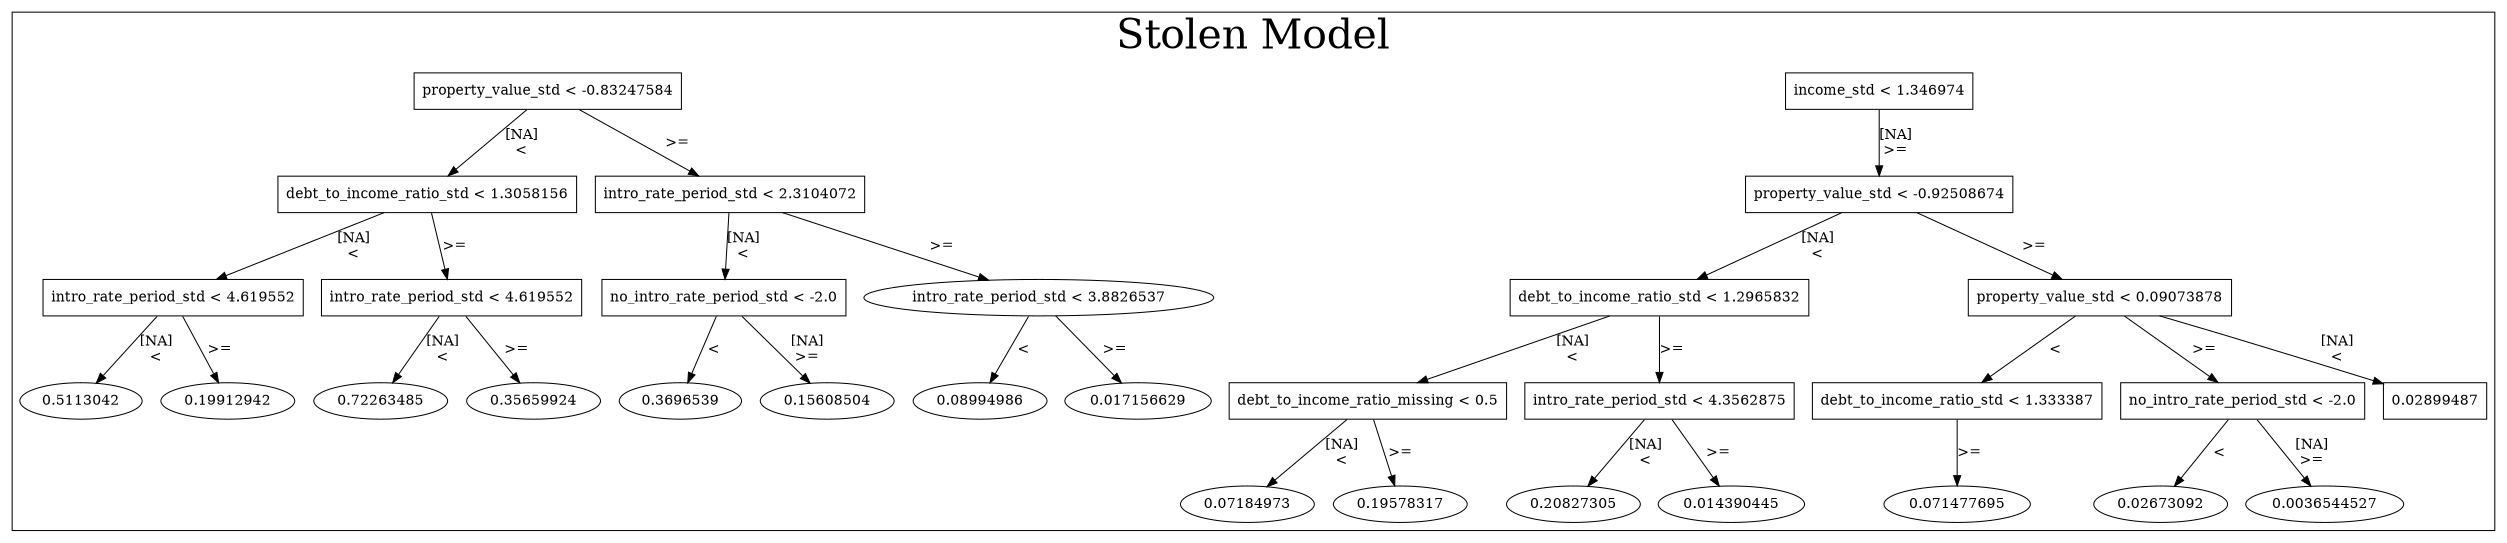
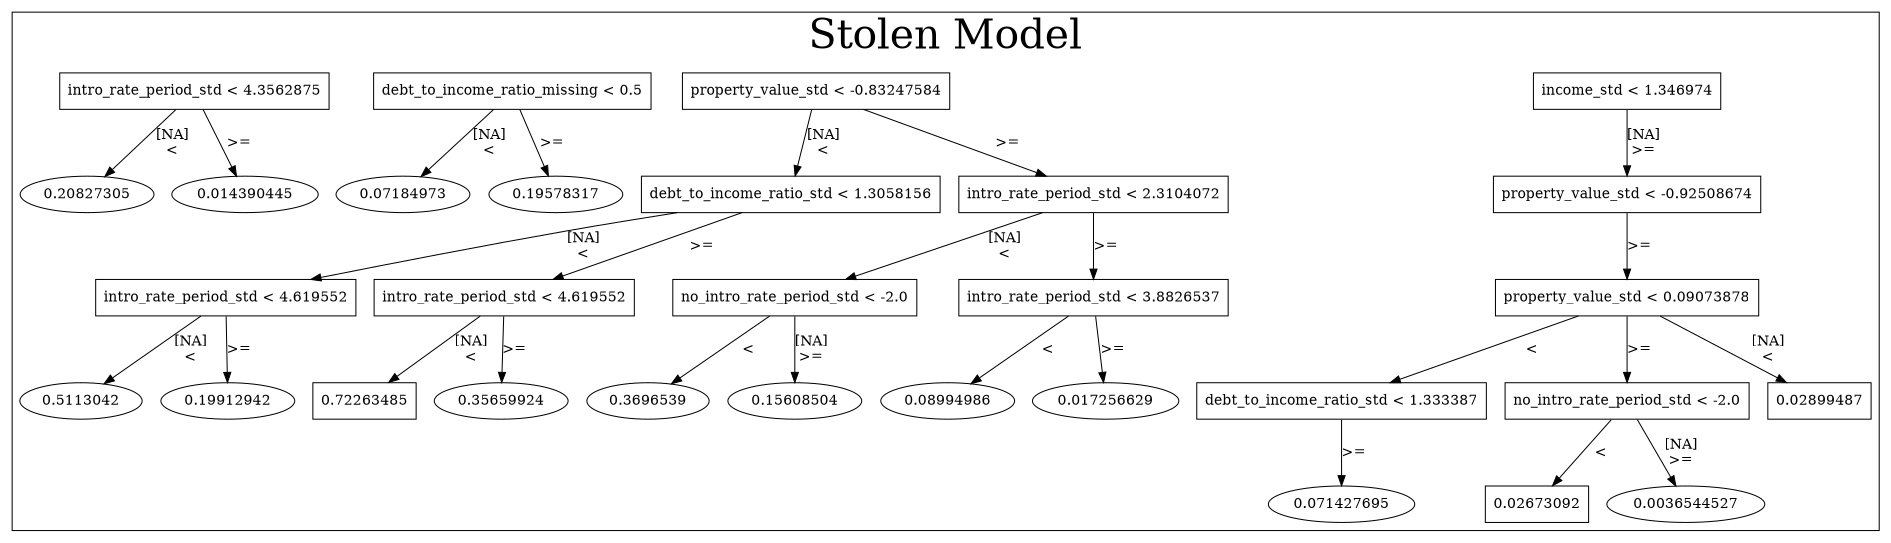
(1039, 298) -> (1094, 298)
(1659, 298) -> none
(381, 401) -> (365, 401)
(1138, 401) -> (1106, 401)
(1957, 504) -> (1342, 504)
(2161, 504) -> (1537, 504)
